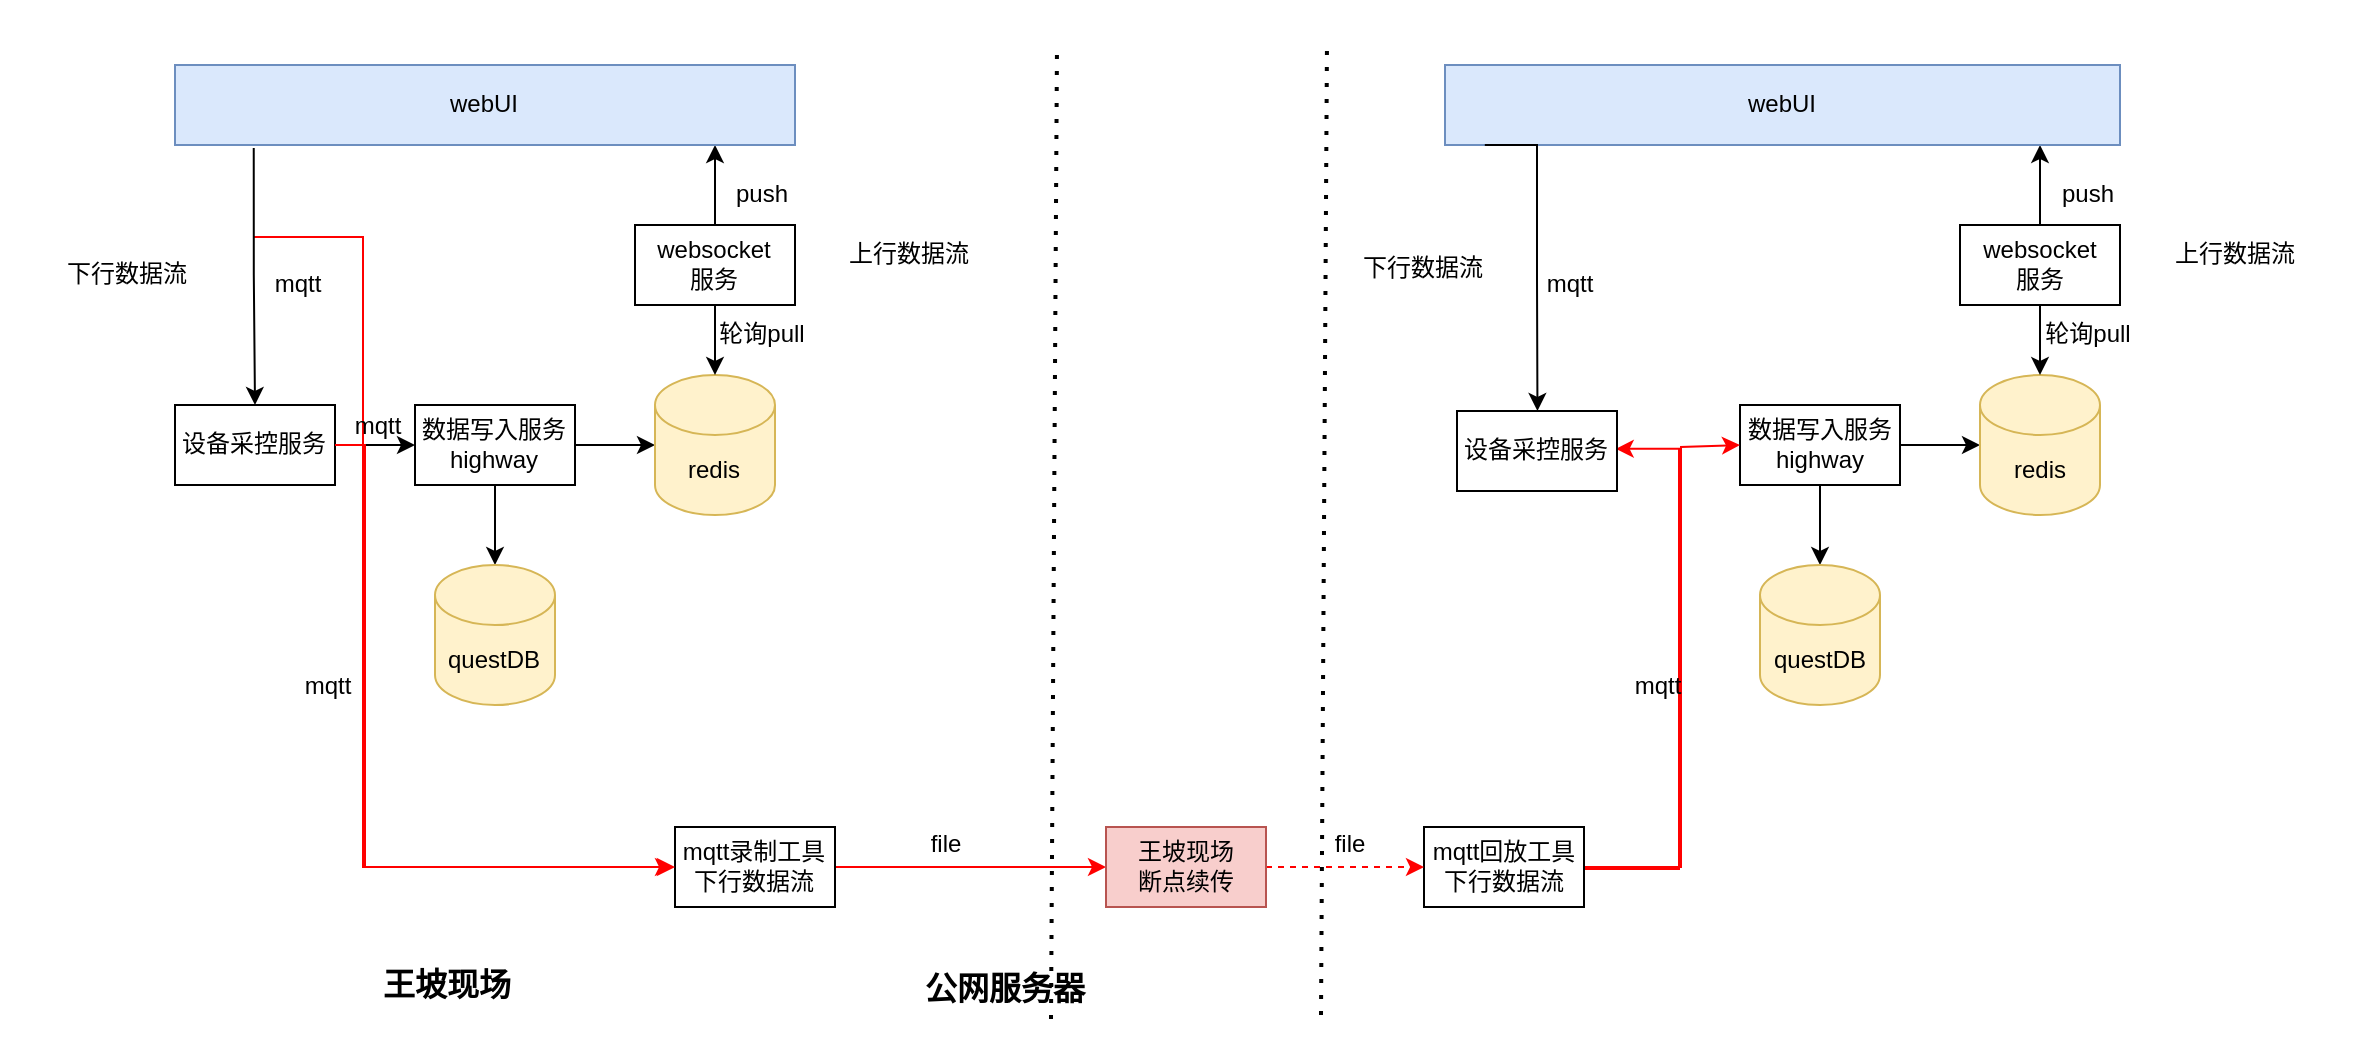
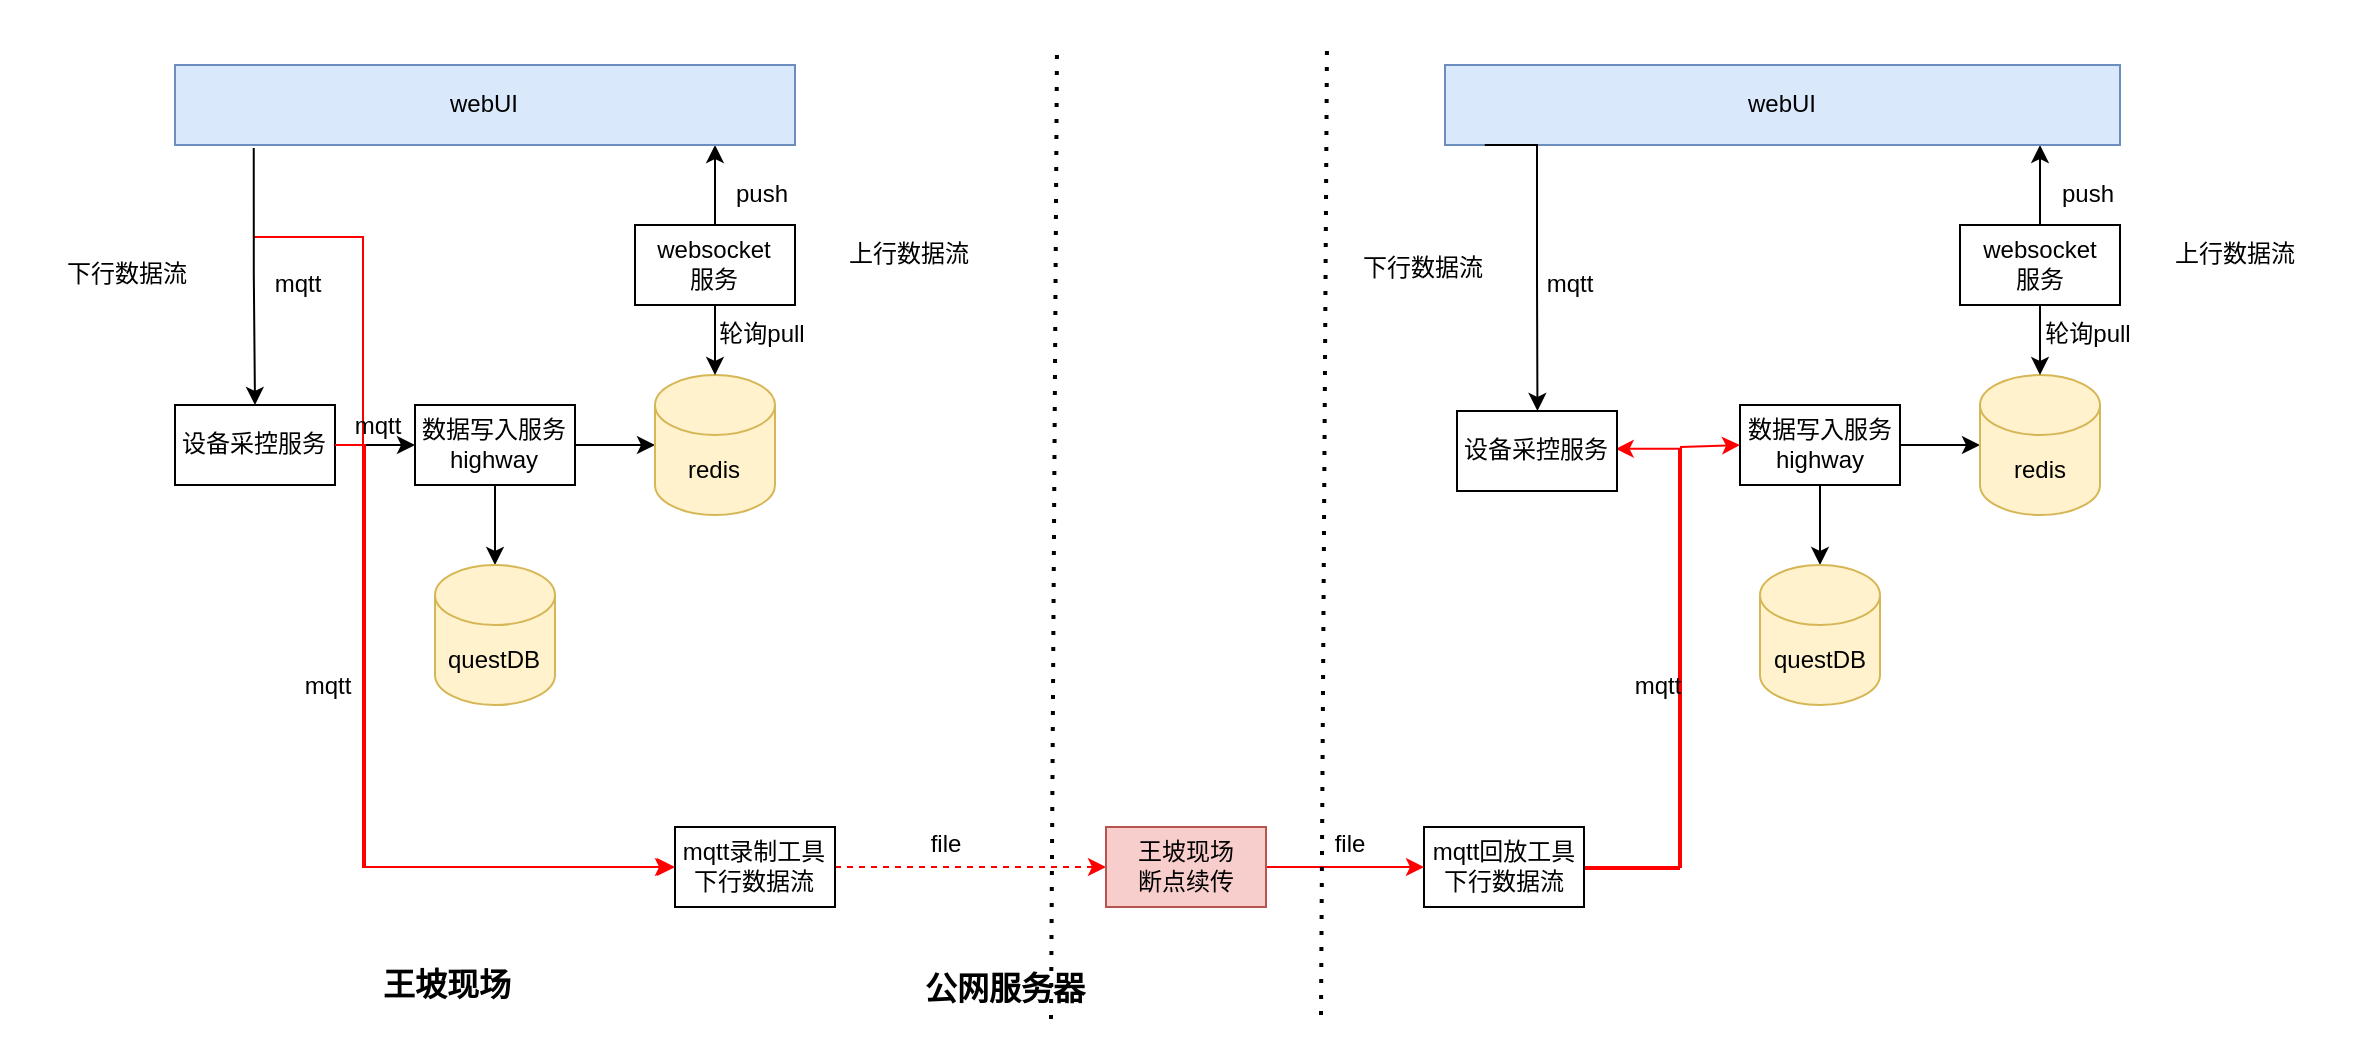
(963, 867) -> (963, 867)
(1339, 867) -> (1339, 867)
